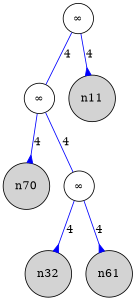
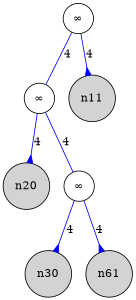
(26, 186) -> (26, 186)
(48, 274) -> (48, 274)
